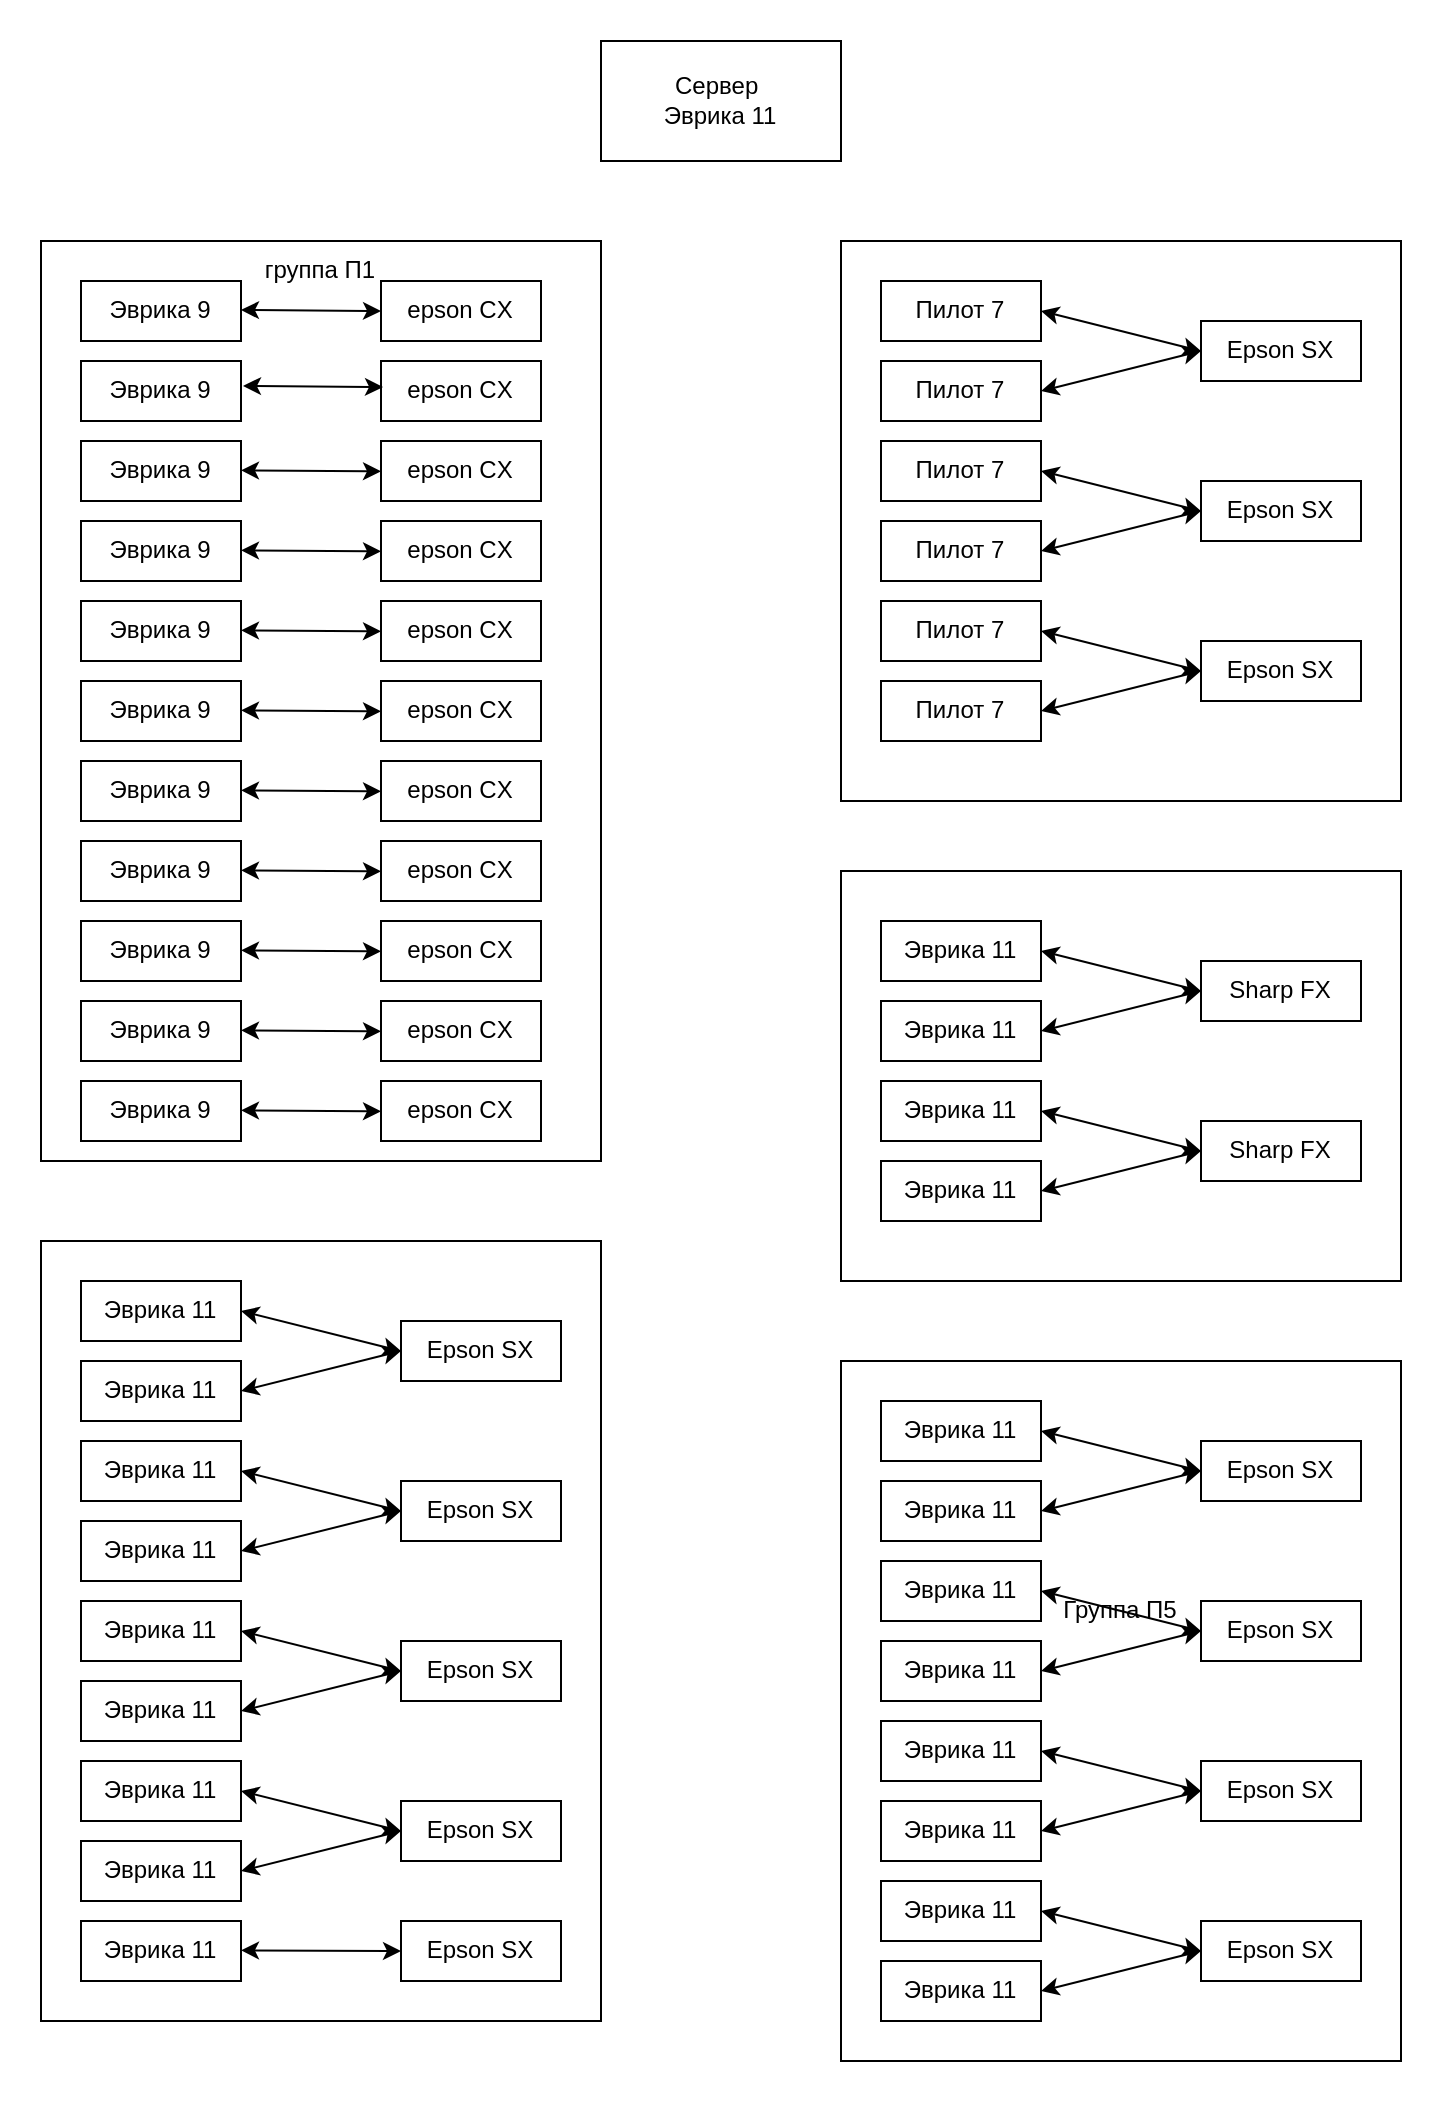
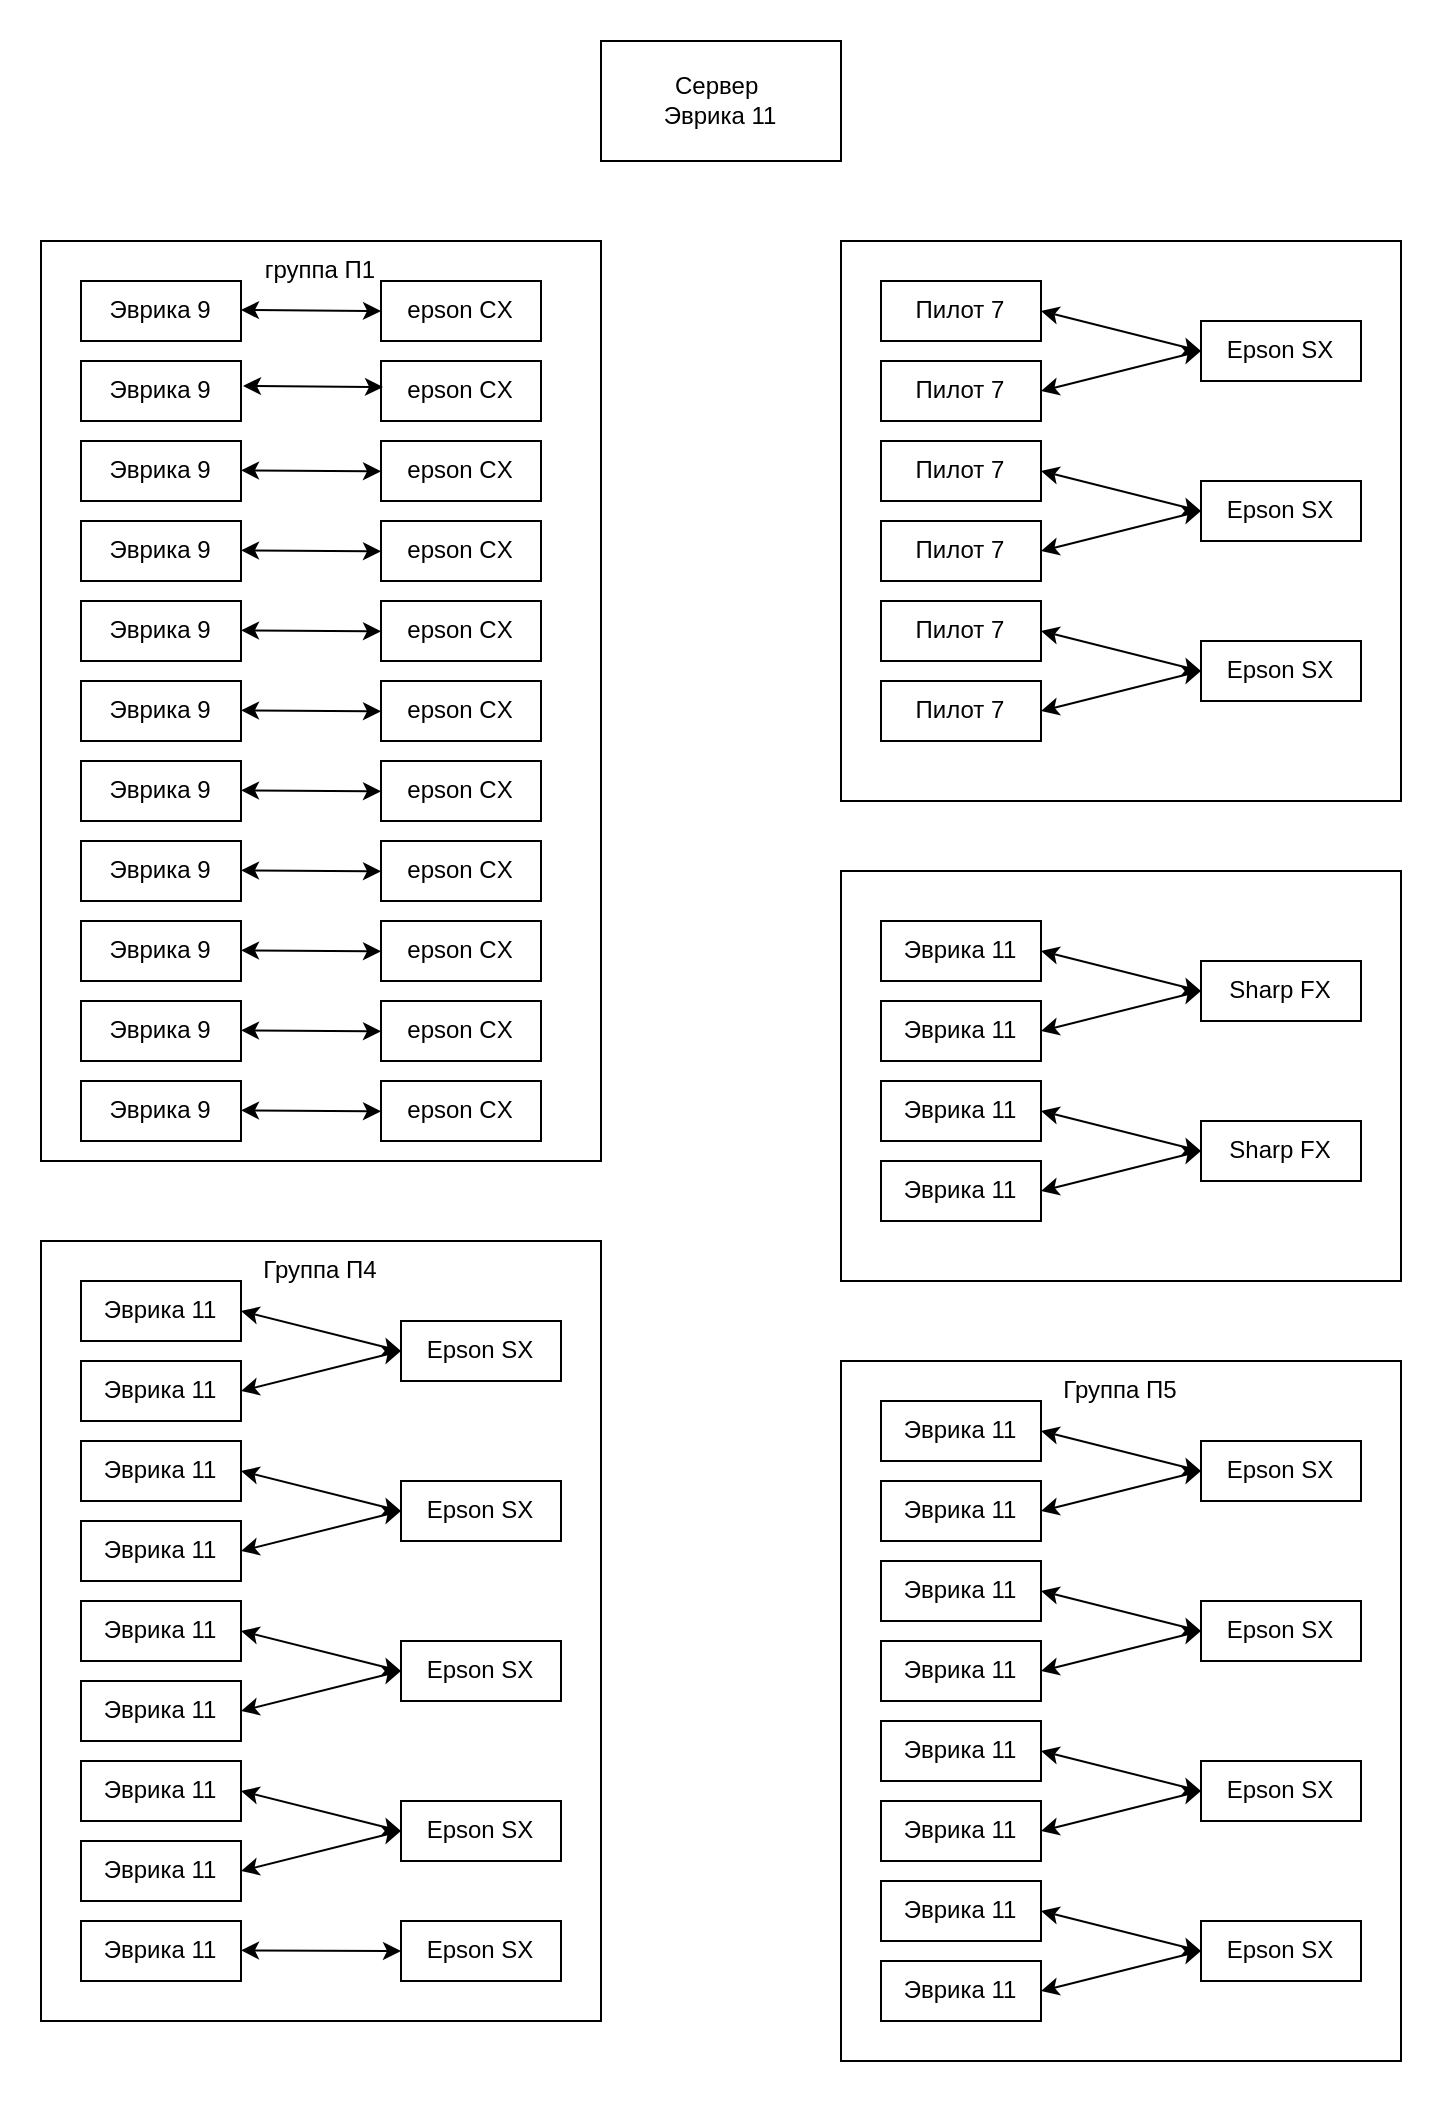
none -> (321, 1271)
(1121, 1611) -> (1121, 1391)
